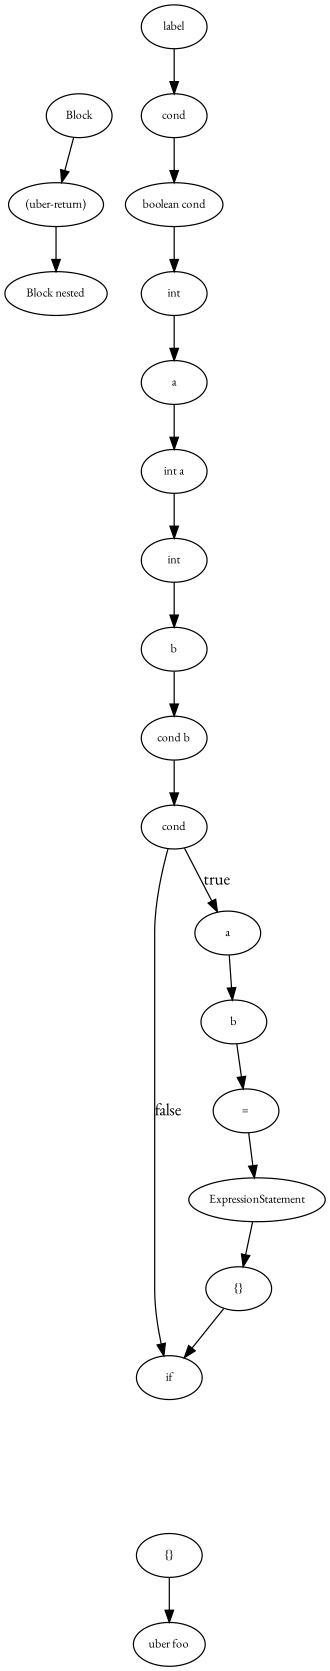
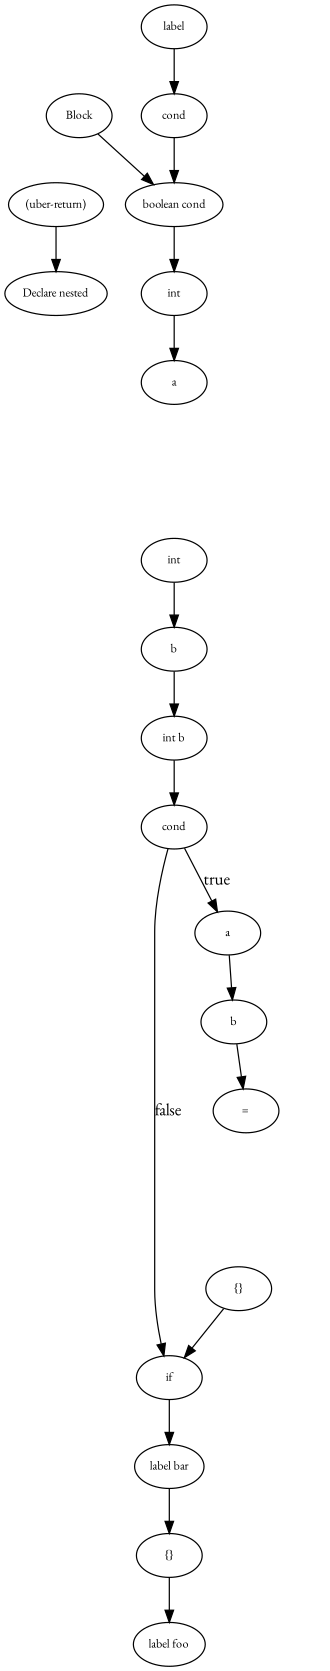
(69, 154) -> (121, 155)
(56, 294) -> (56, 294)
(174, 471) -> none
(174, 738) -> (174, 738)
(257, 1200) -> none
none -> (169, 1467)
(169, 1644) -> (169, 1644)
